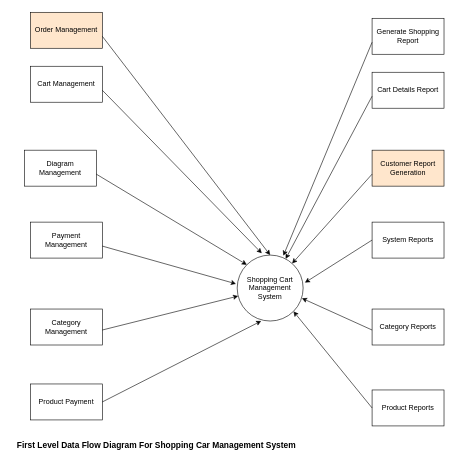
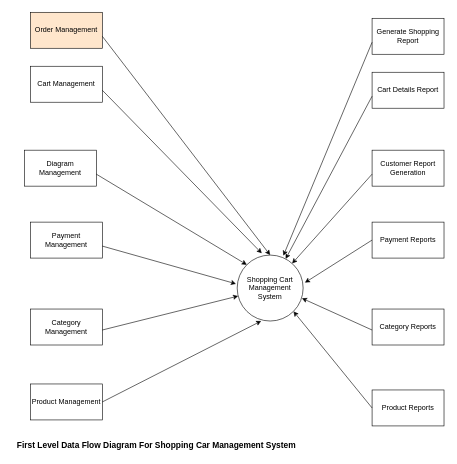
(408, 168) -> (408, 168)
(408, 240) -> (408, 240)
(66, 402) -> (66, 402)
